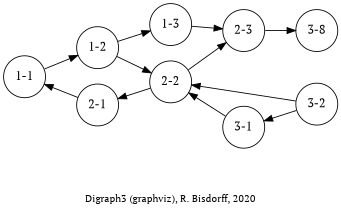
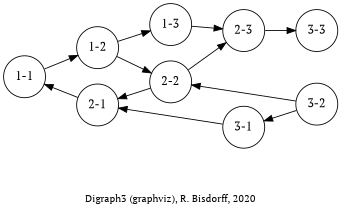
(317, 31) -> (317, 31)
(211, 107) -> (175, 117)
